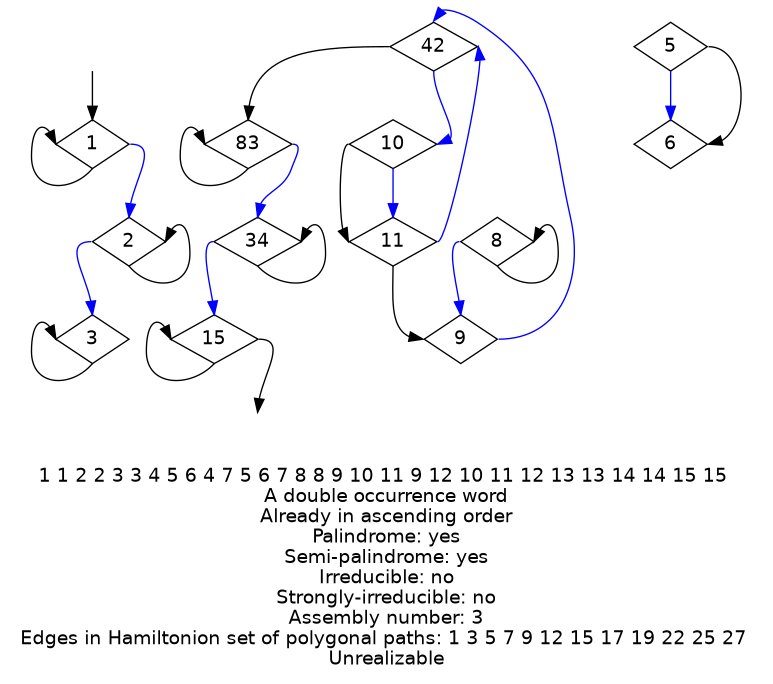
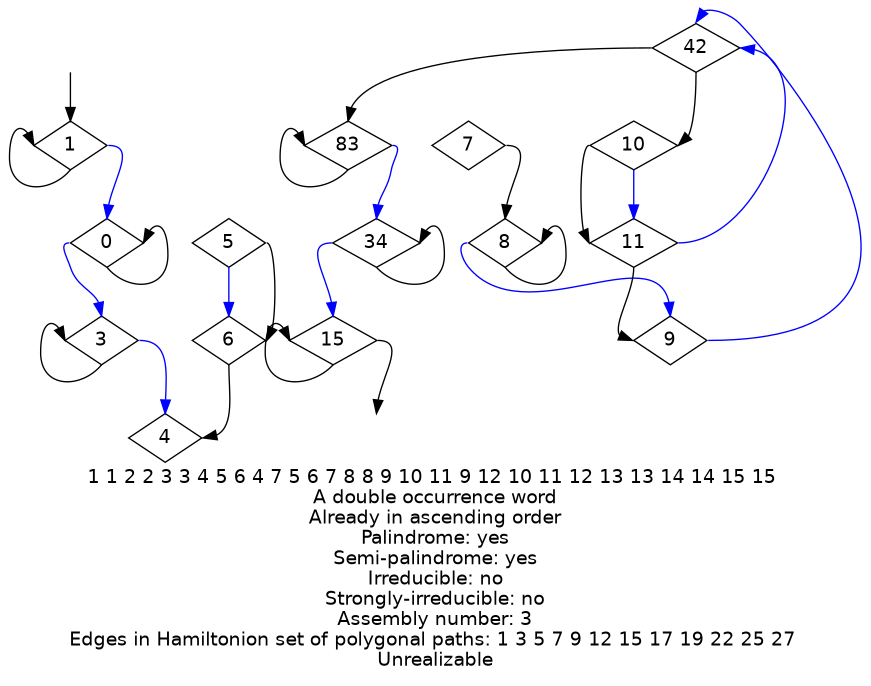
(442, 105) -> (695, 104)
none -> (469, 145)
(129, 242) -> (107, 243)
none -> (165, 438)
